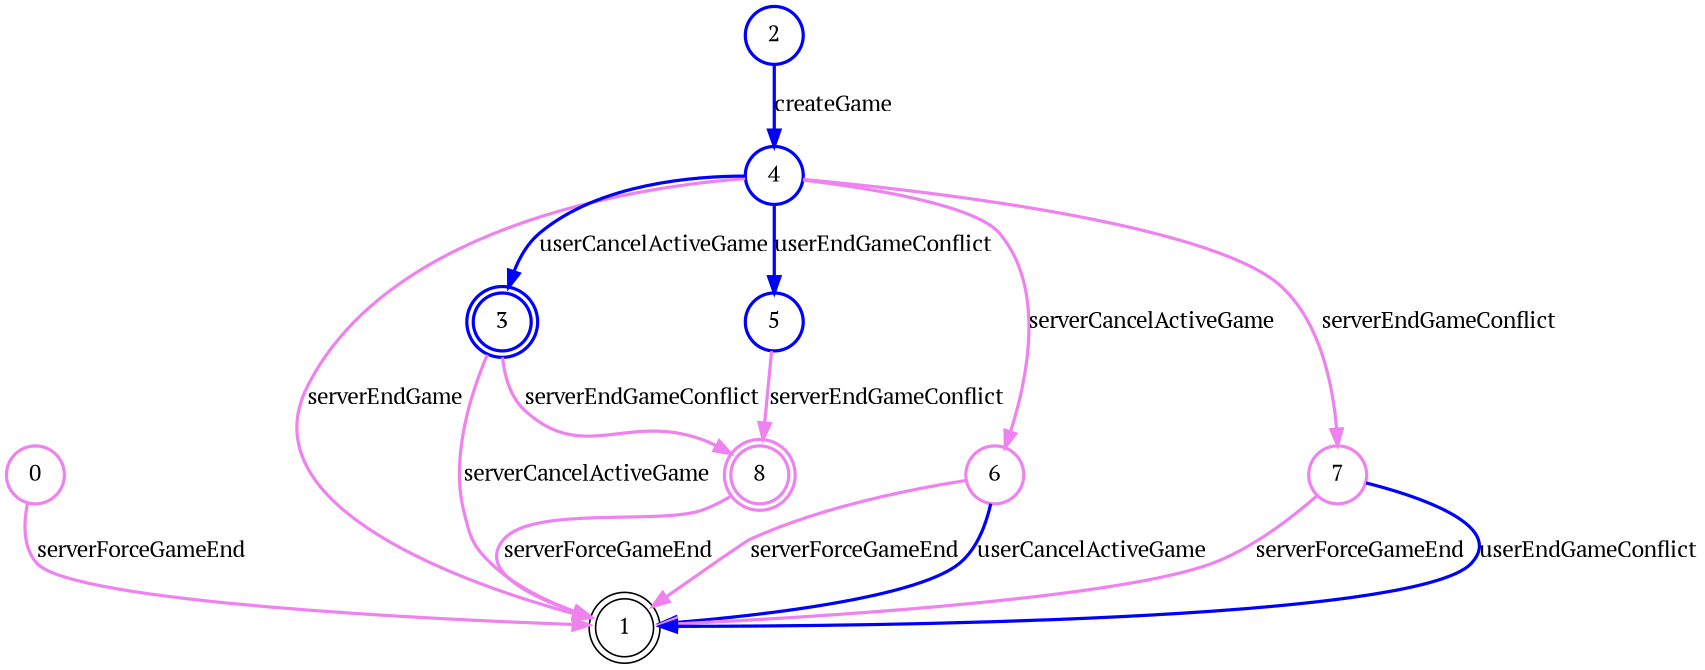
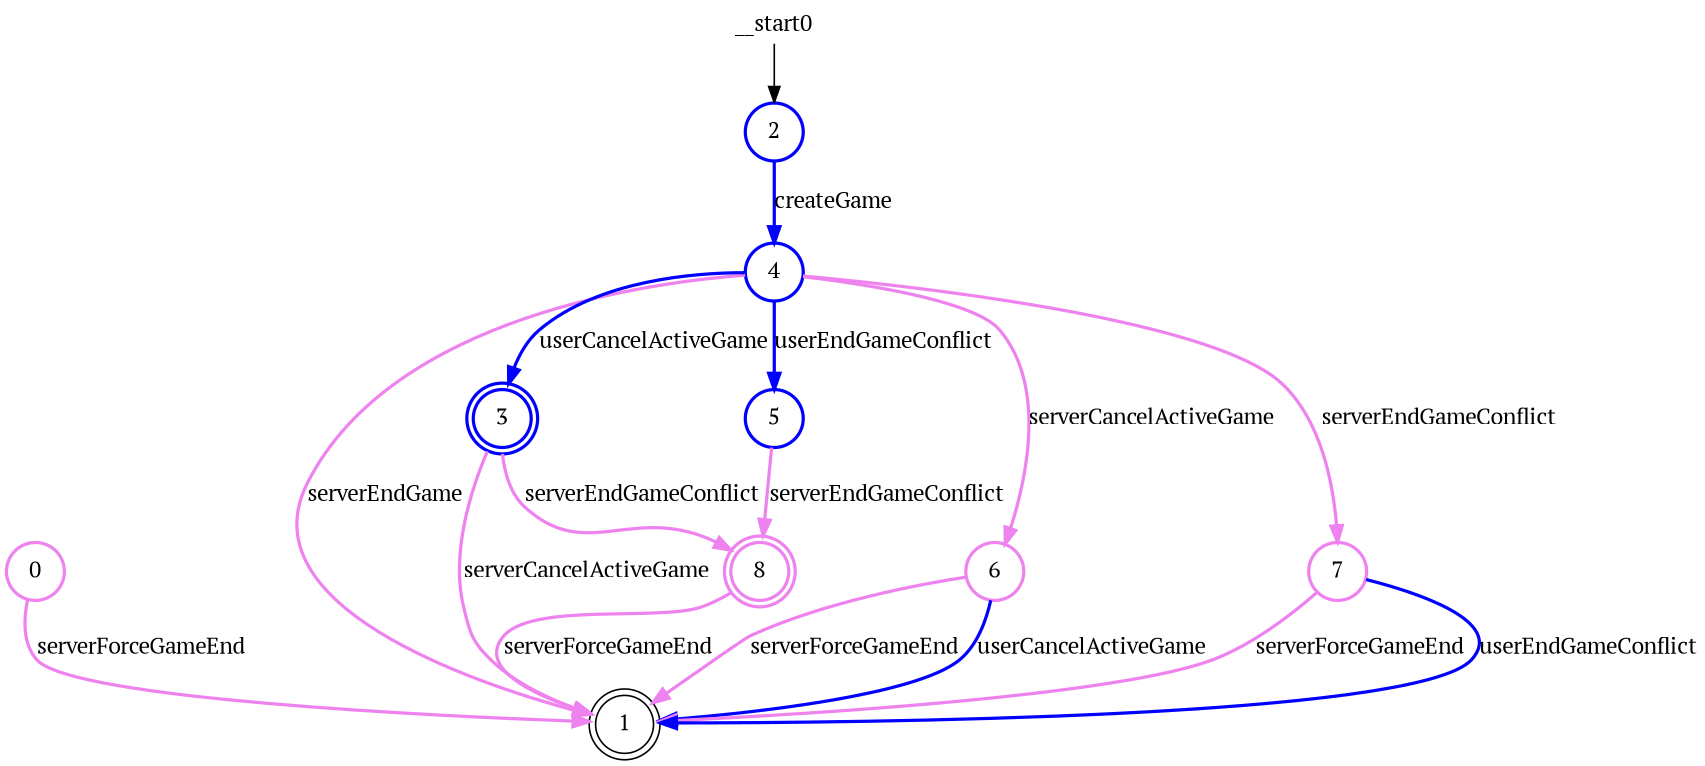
none -> (774, 25)
